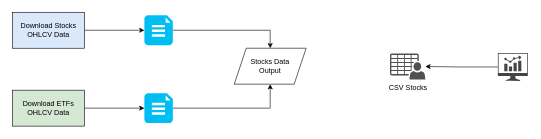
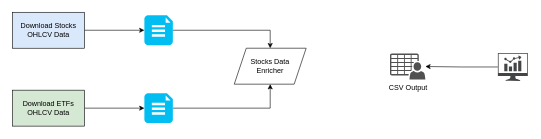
(270, 66) -> (270, 66)
(409, 88) -> (409, 88)
